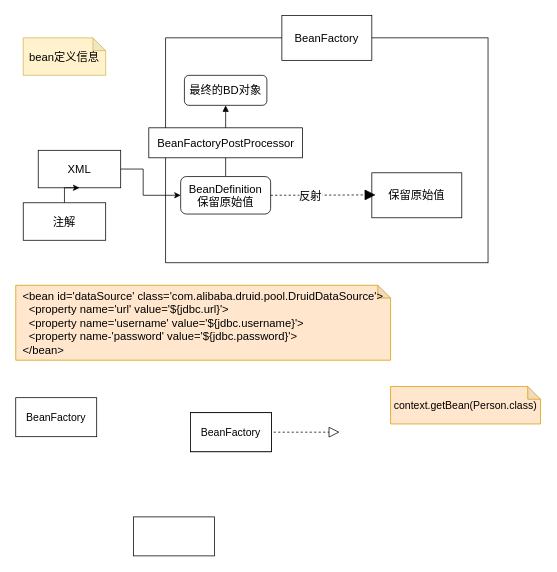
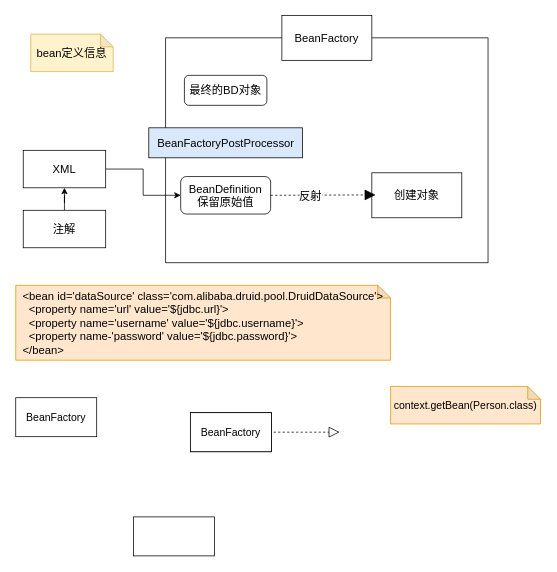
(64, 57) -> (72, 53)
(225, 143) -> (225, 143)
(225, 167) -> none
(79, 169) -> (64, 169)
(417, 195) -> (417, 195)
(64, 222) -> (64, 229)
